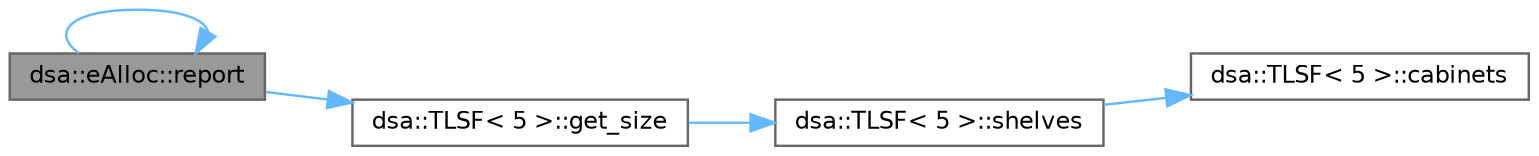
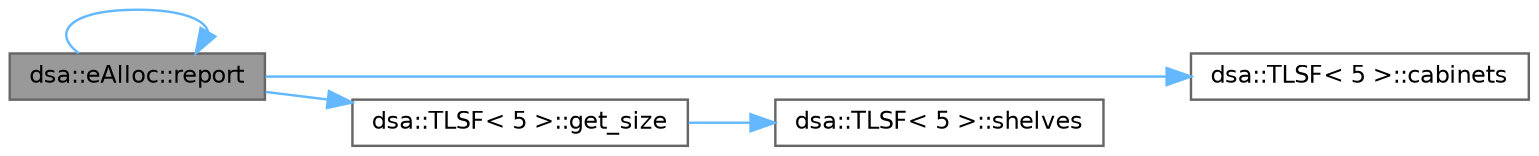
(1135, 101) -> (716, 77)
